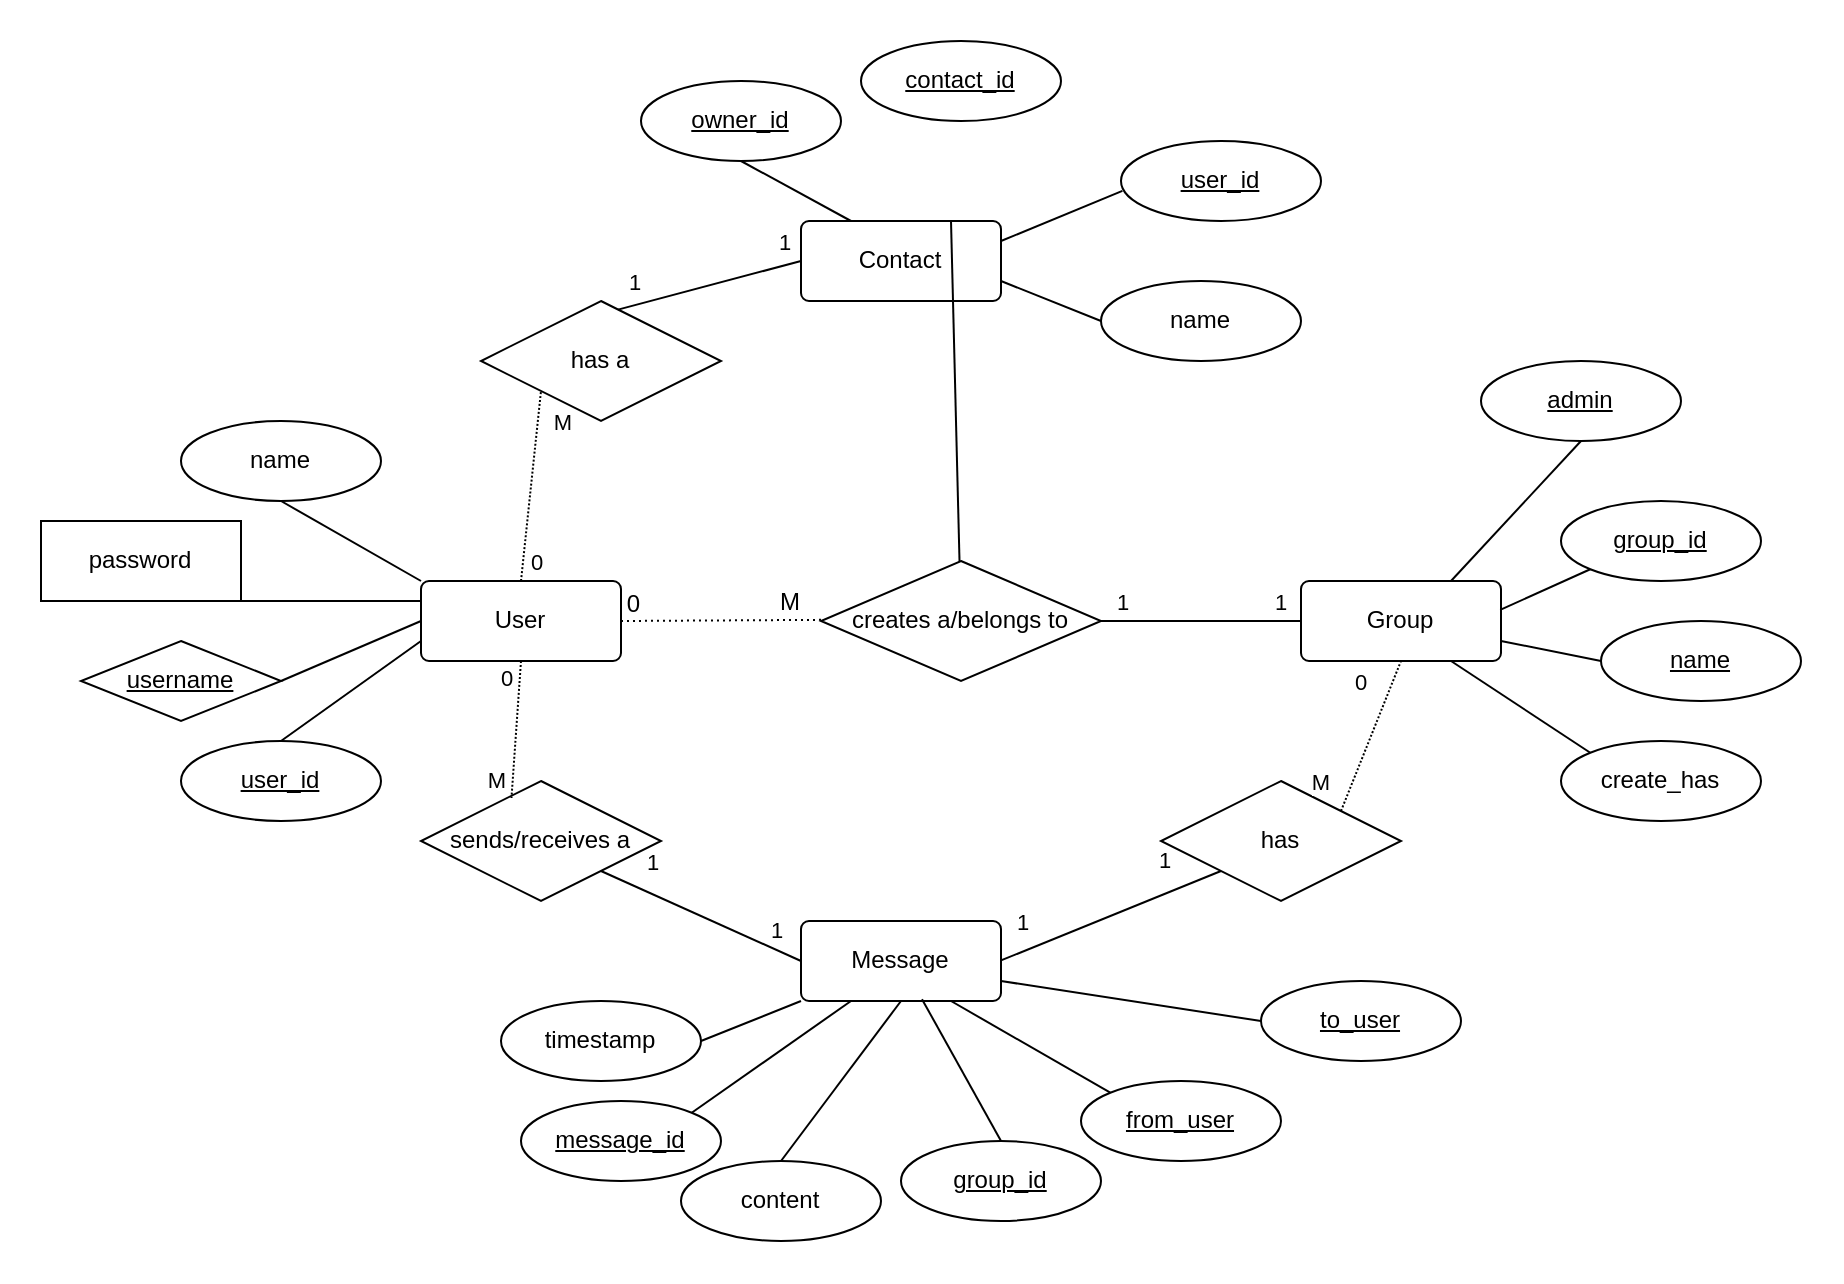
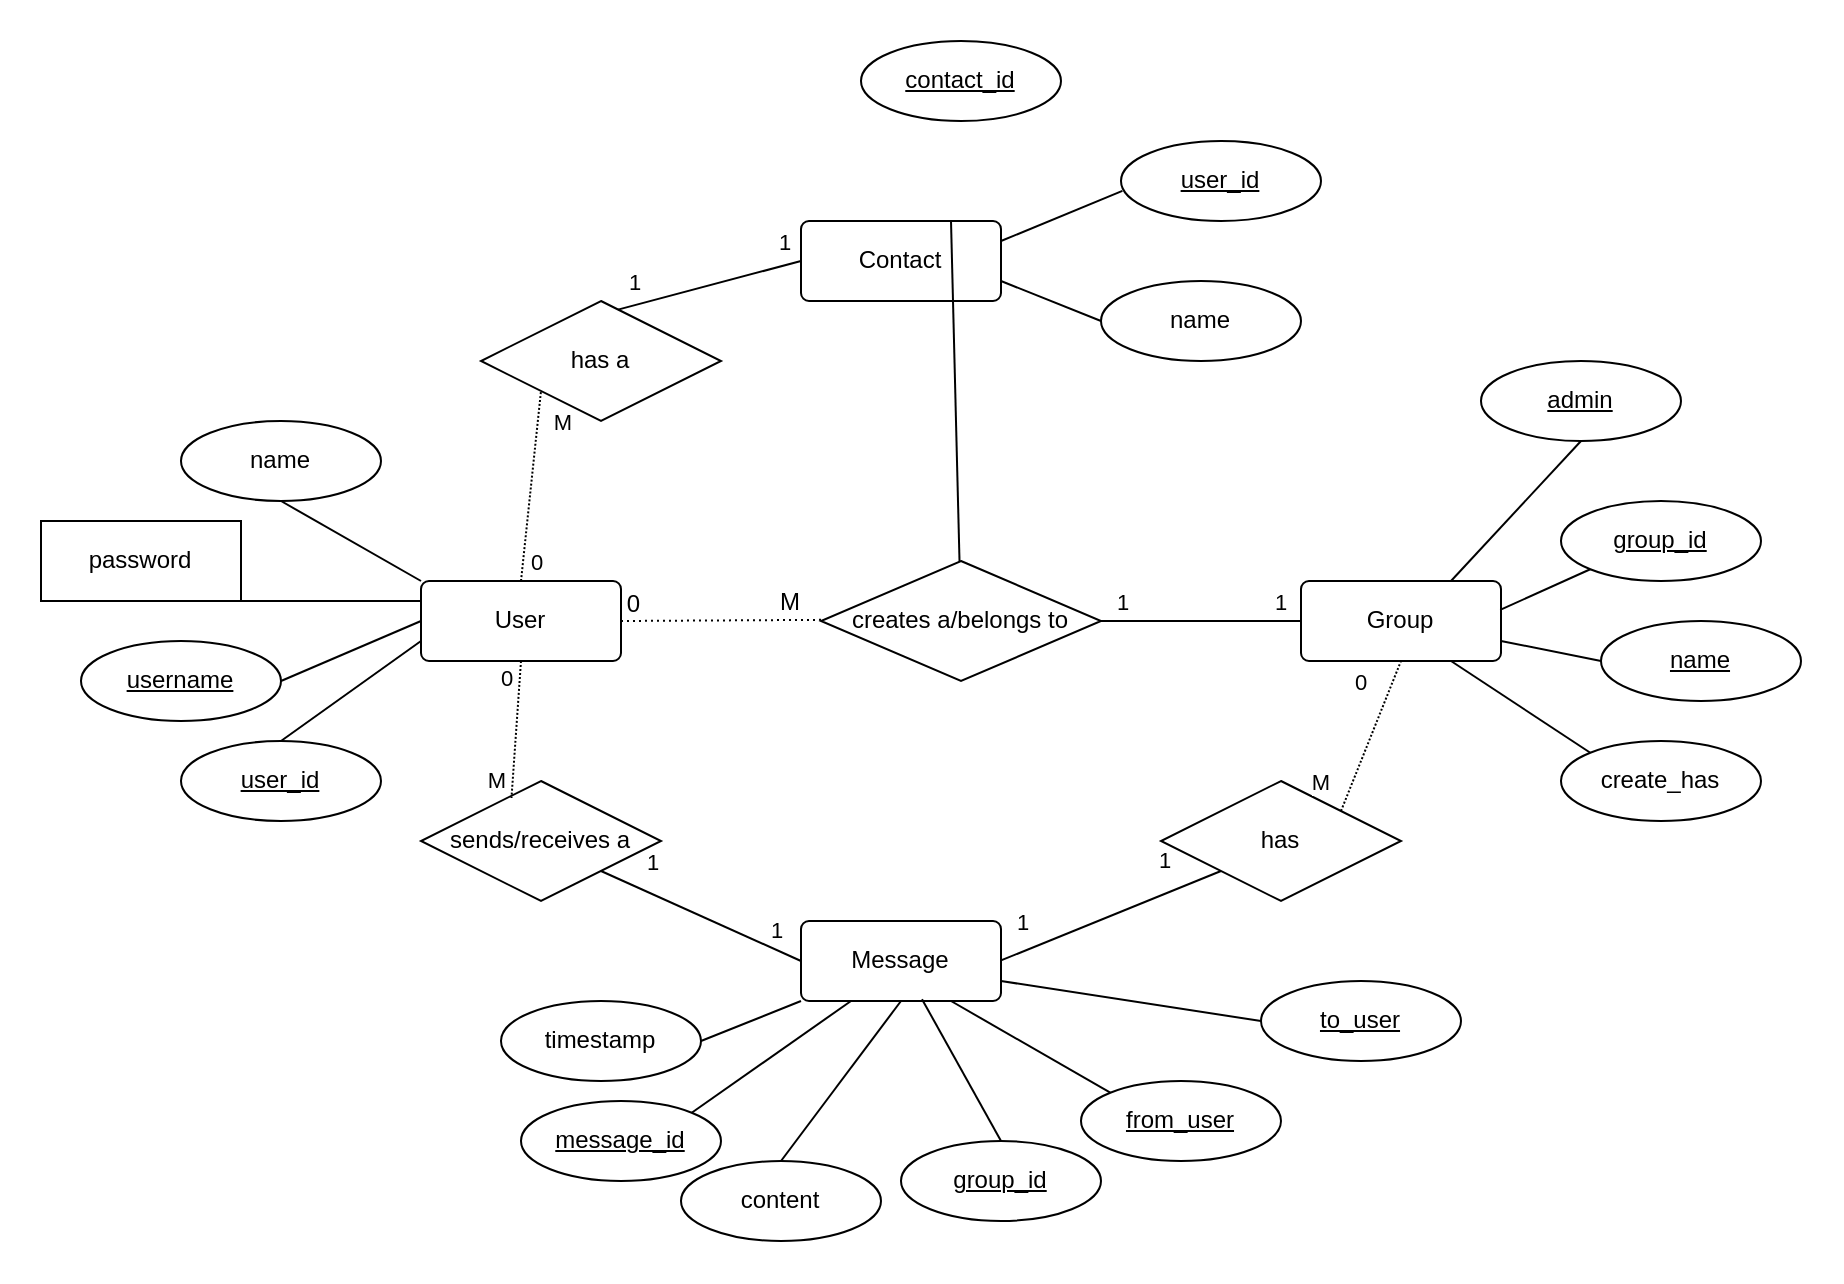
(741, 121) -> none
(796, 191) -> none
(181, 681) -> (181, 681)
